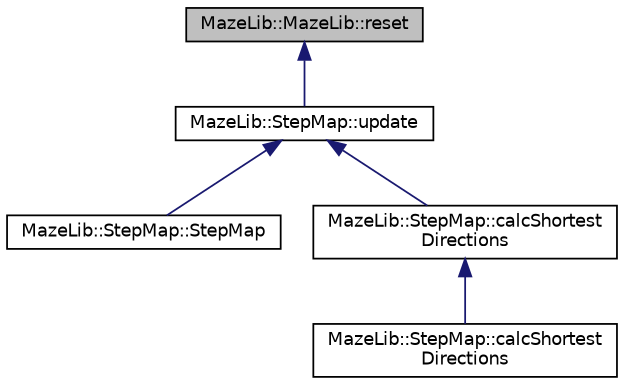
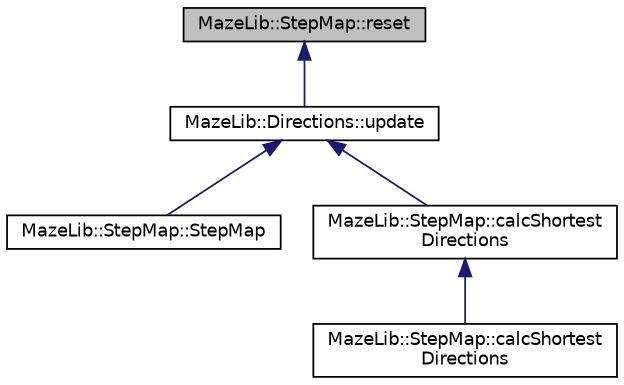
(305, 25) -> (305, 25)
(305, 124) -> (305, 124)
